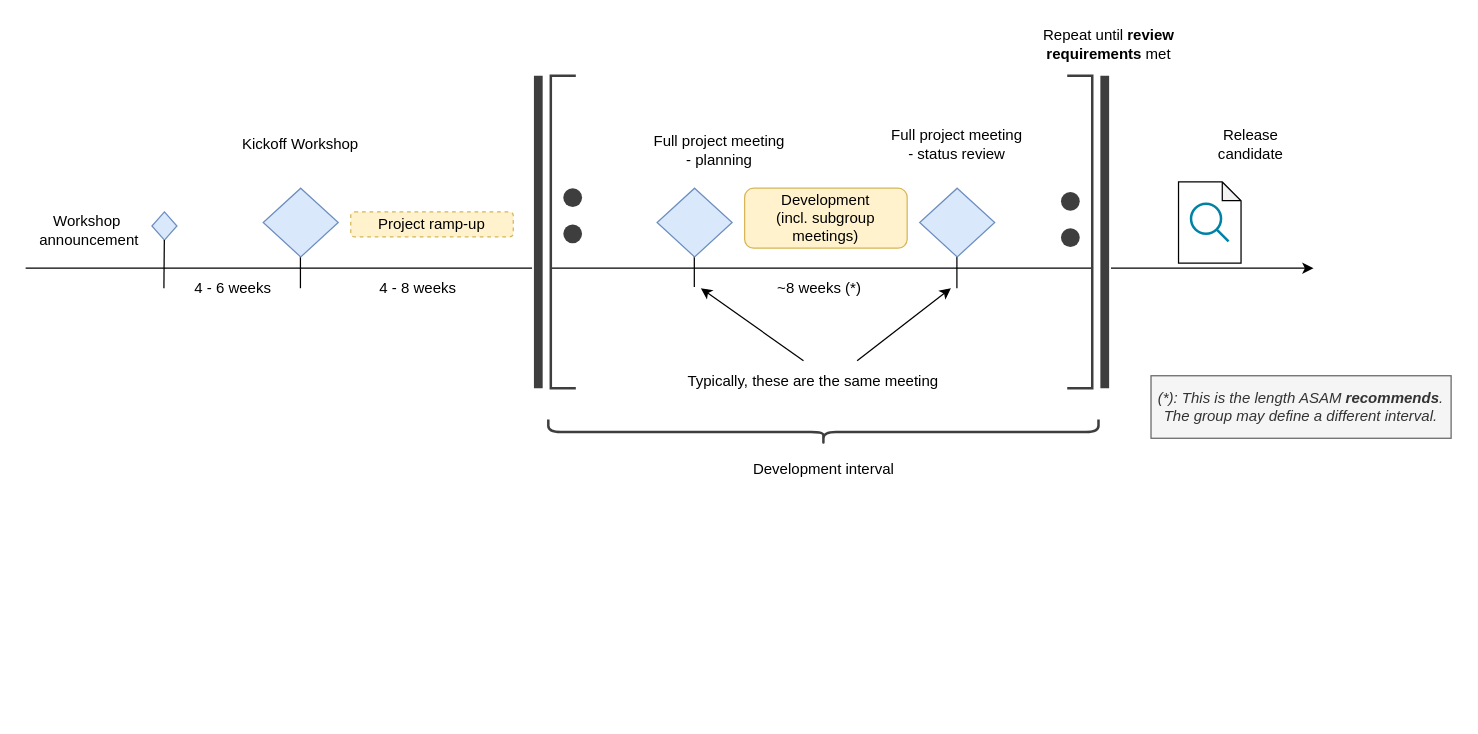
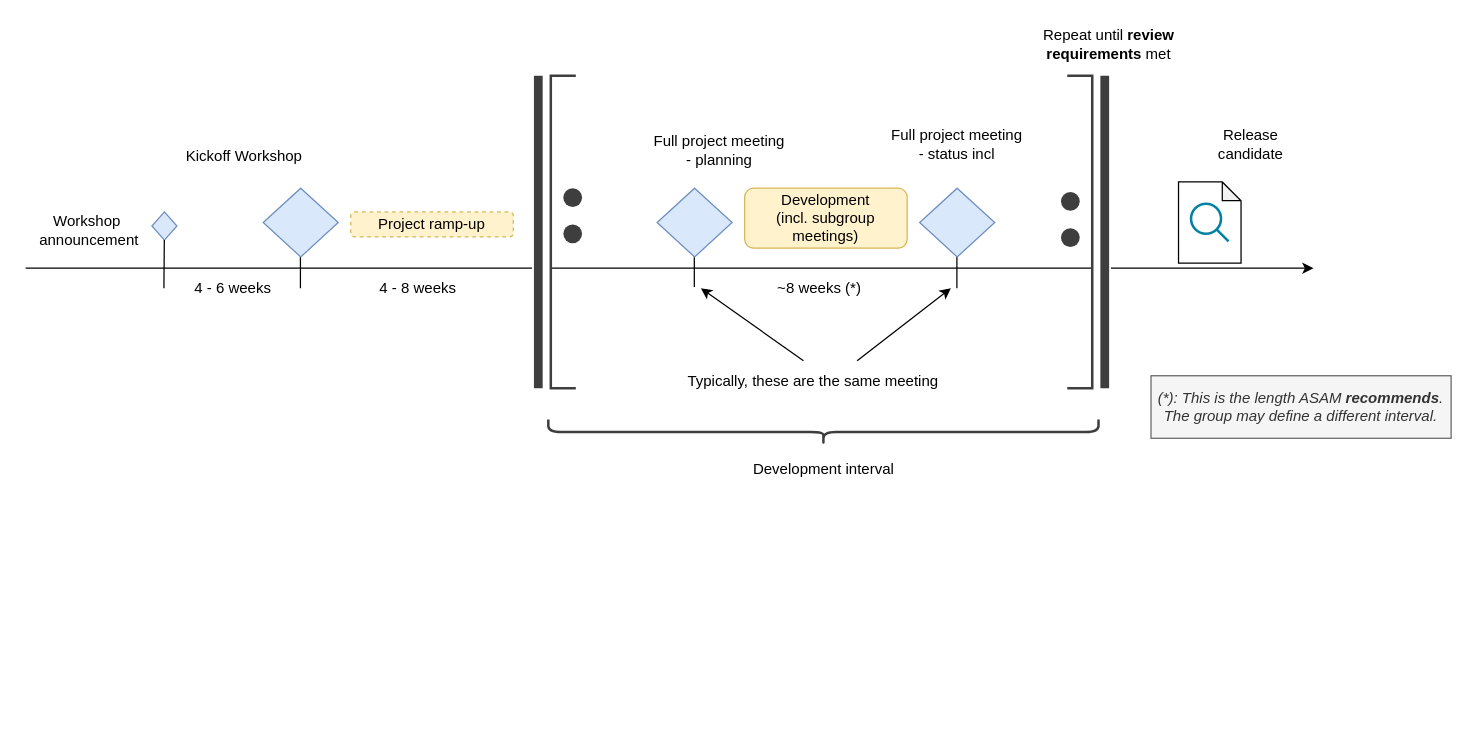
(301, 144) -> (244, 157)
(957, 144) -> (957, 144)
